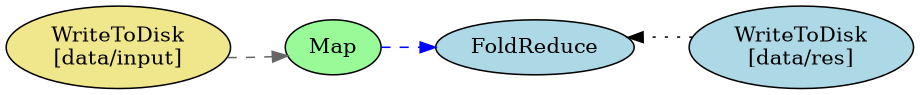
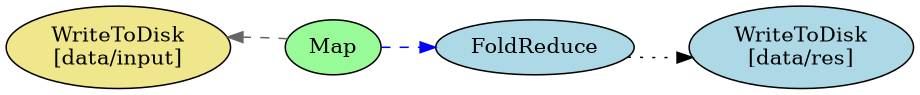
(668, 37) -> (652, 58)
(250, 57) -> (265, 38)
